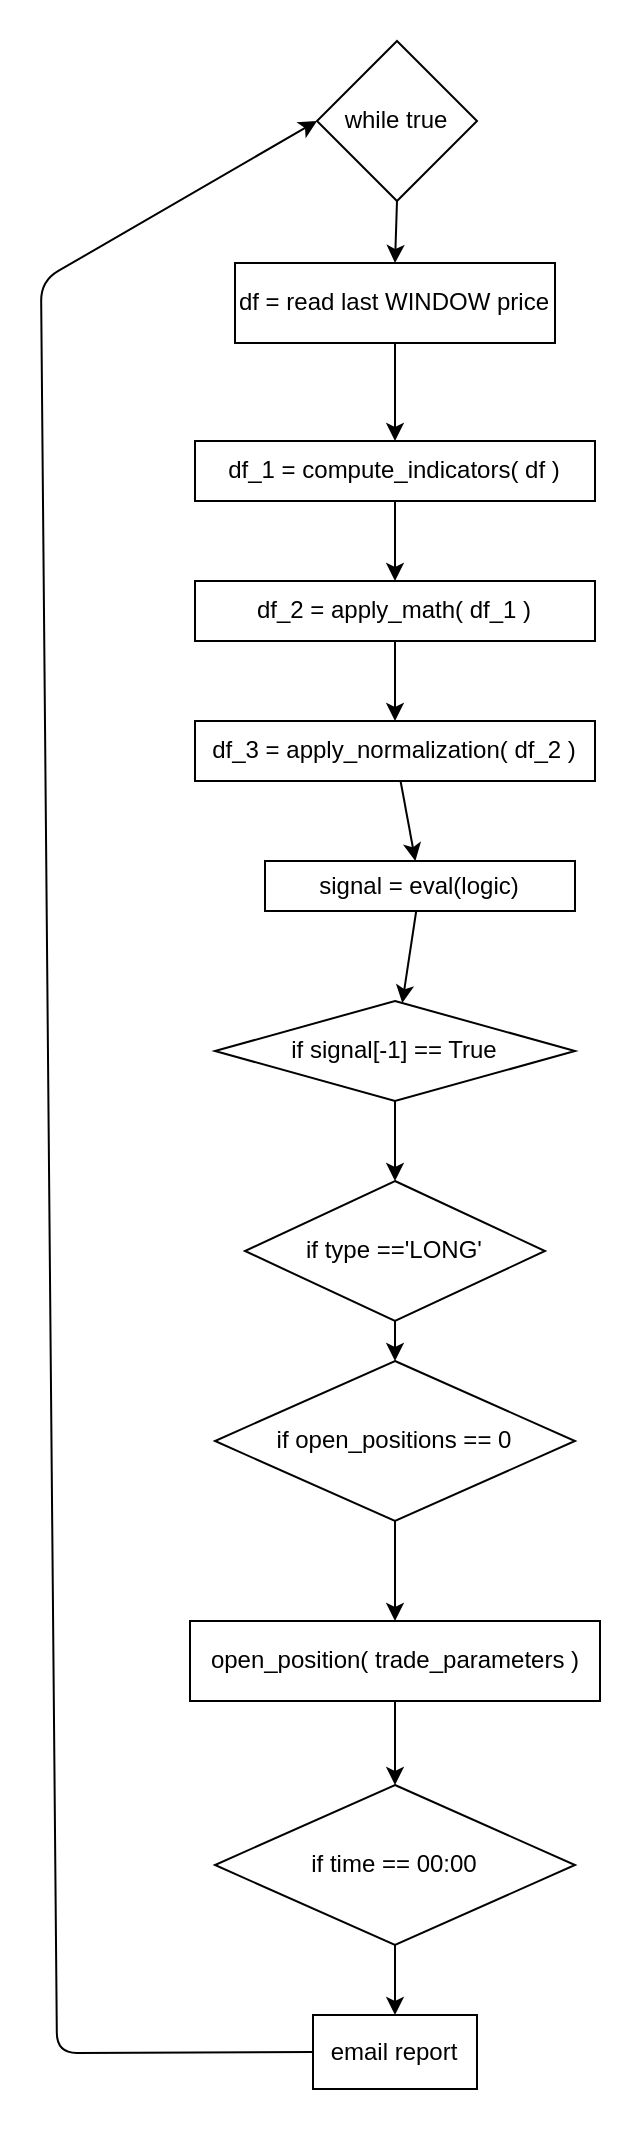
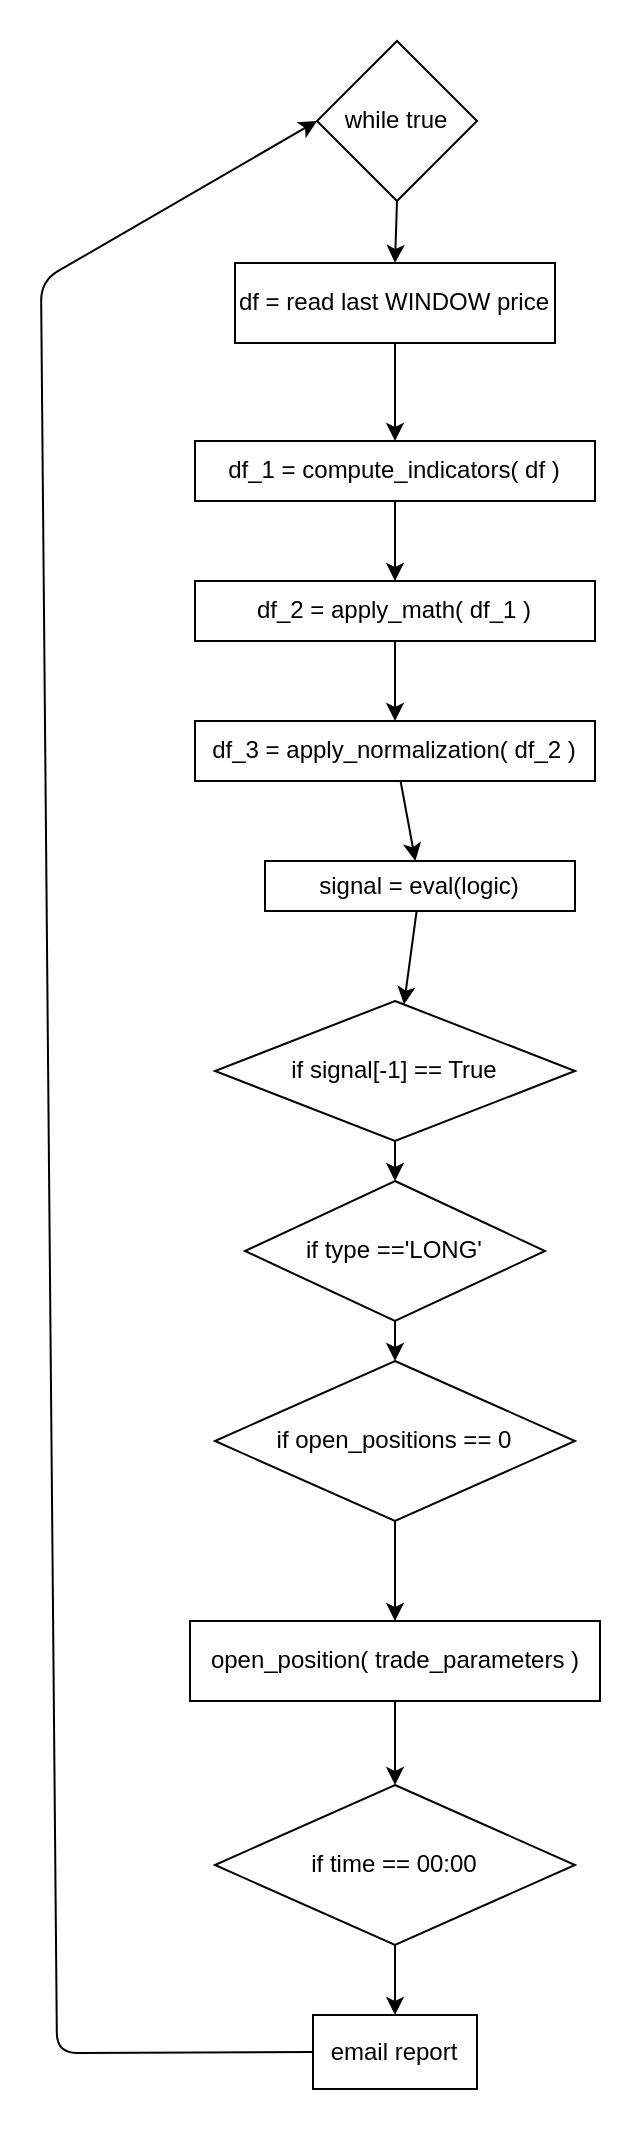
(395, 1051) -> (395, 1071)
